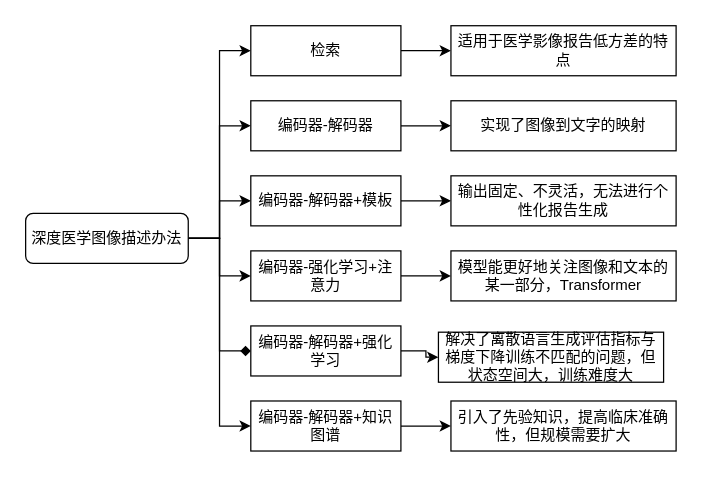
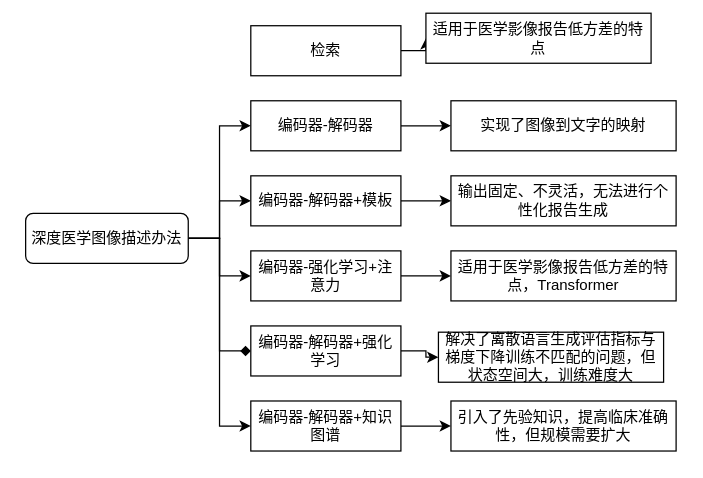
(563, 51) -> (538, 38)
(219, 76) -> none
(563, 276) -> (563, 276)
